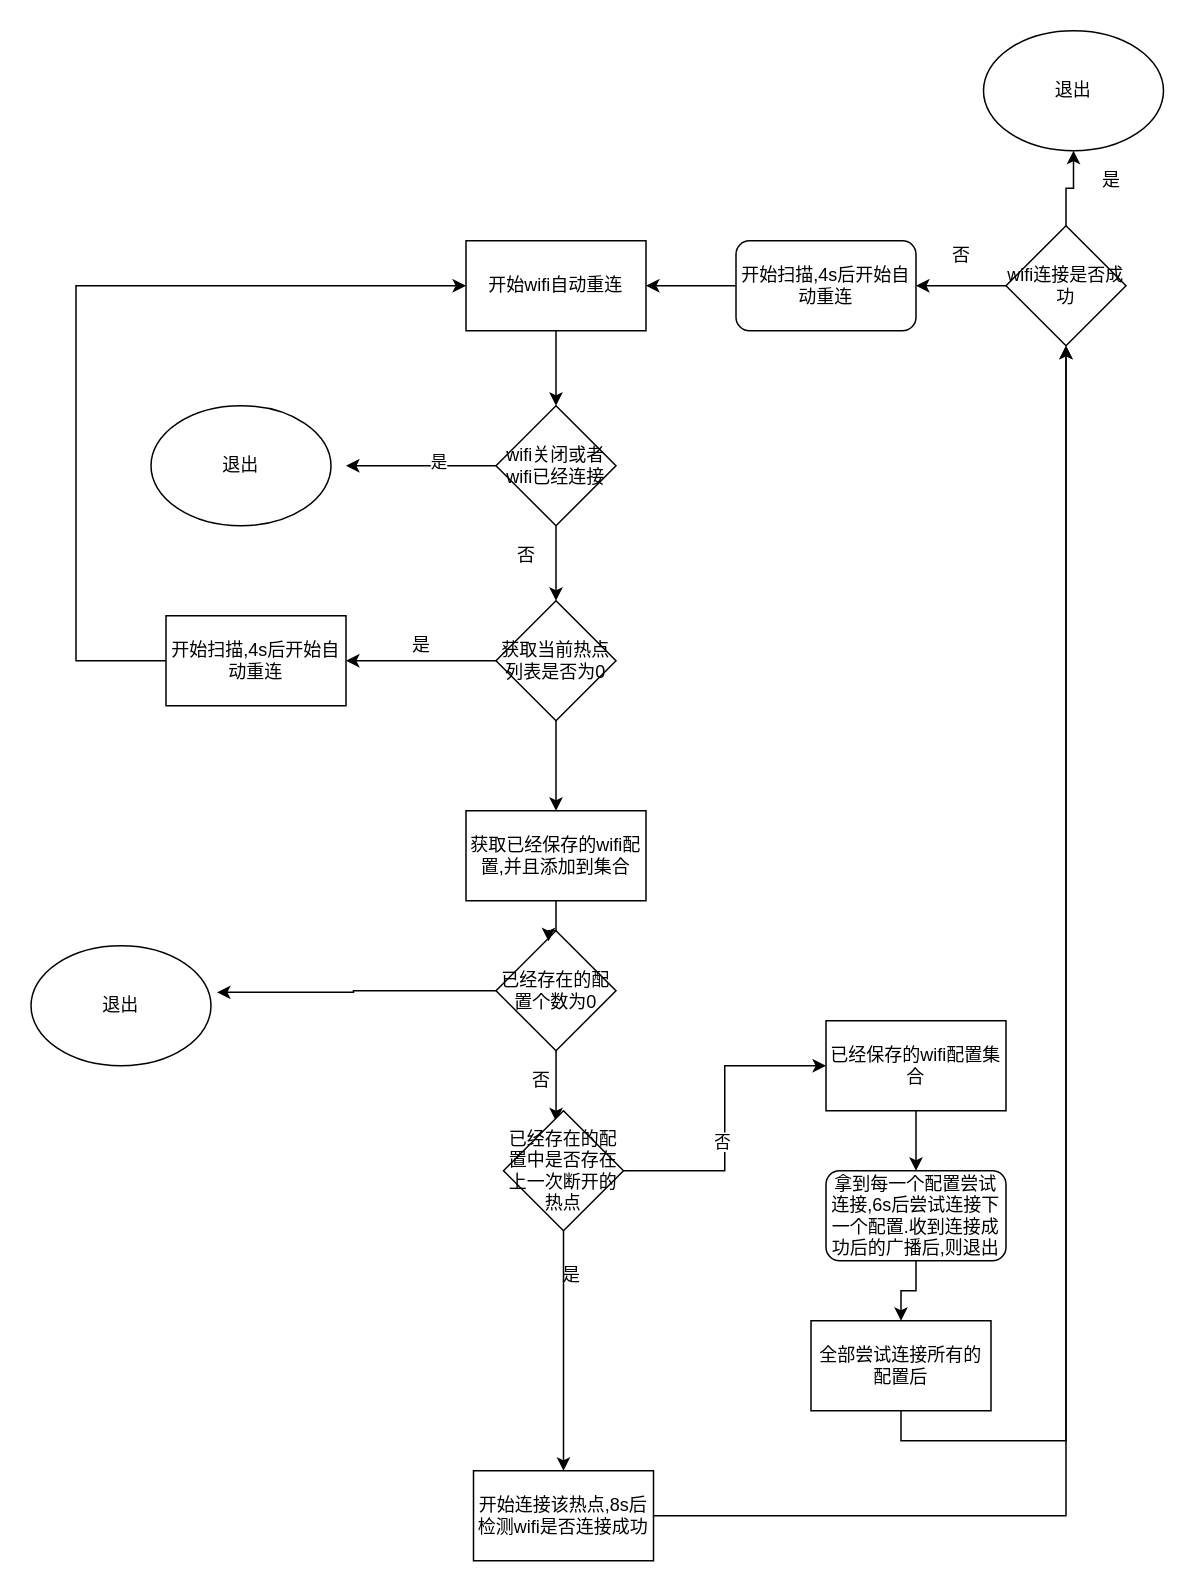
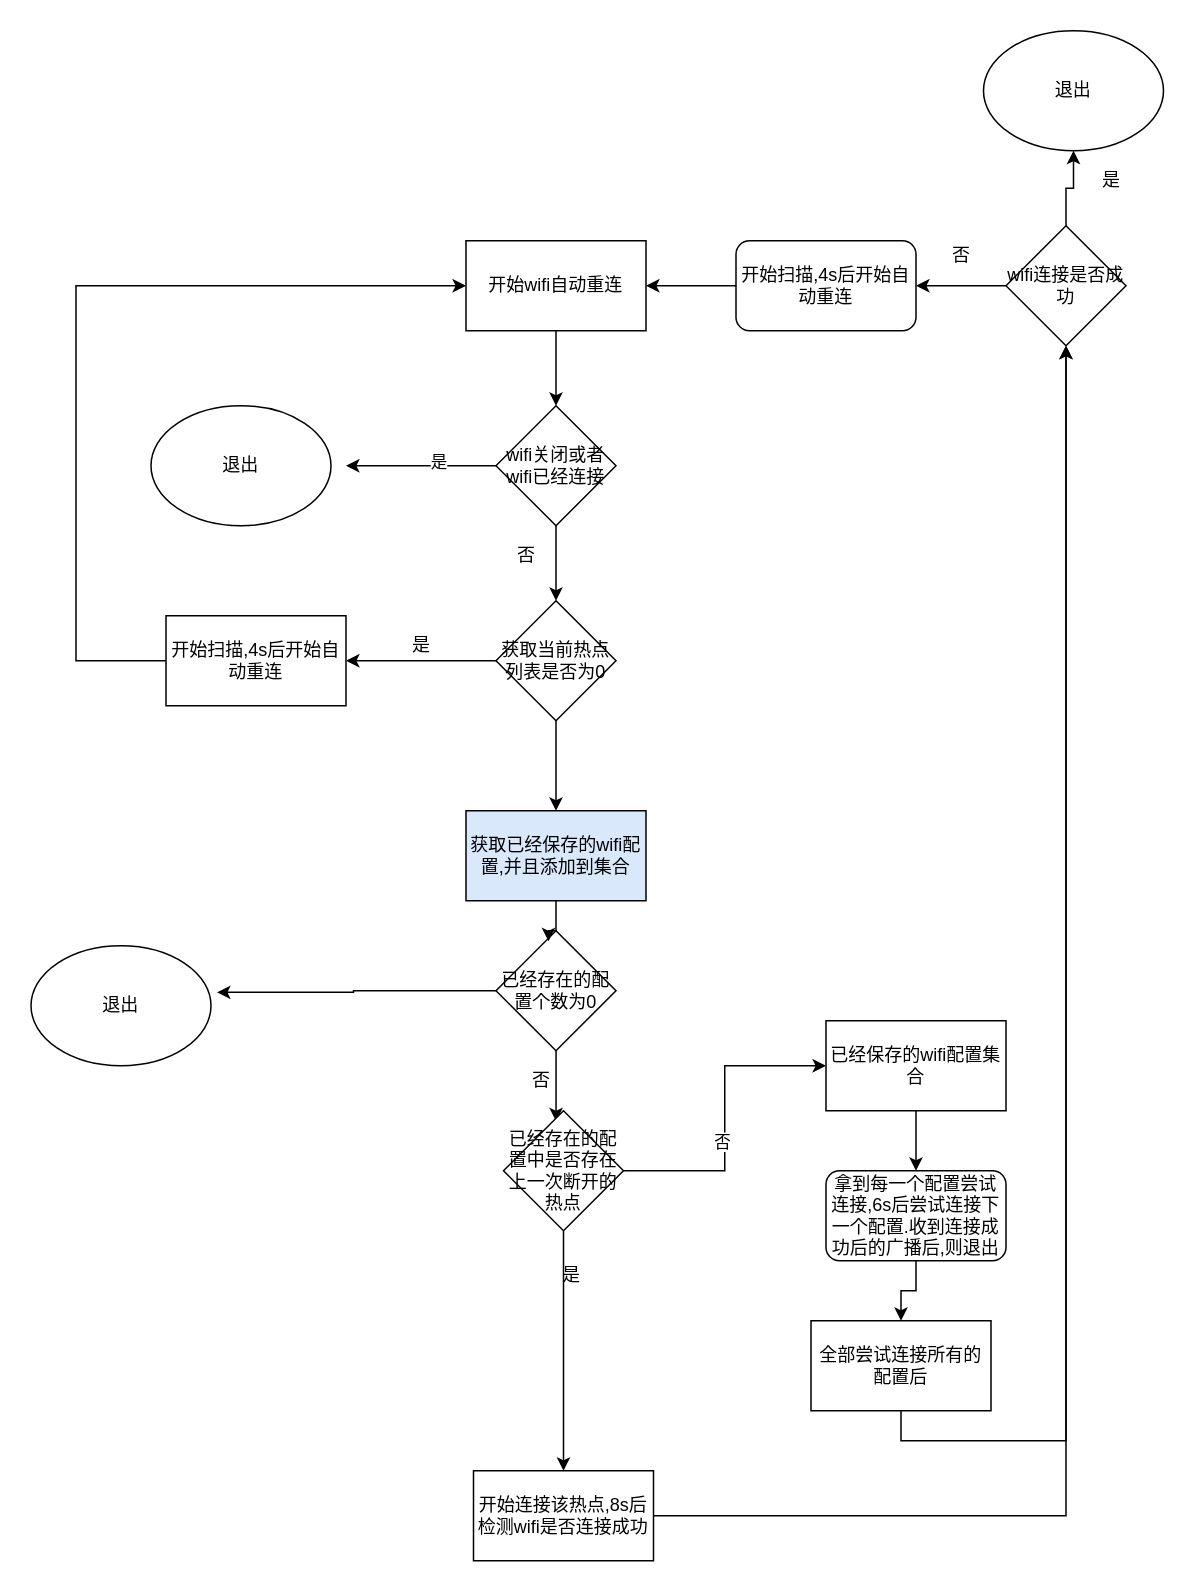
(556, 856) -> (556, 856)
